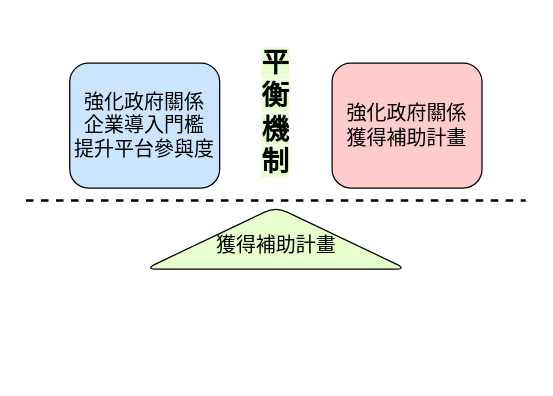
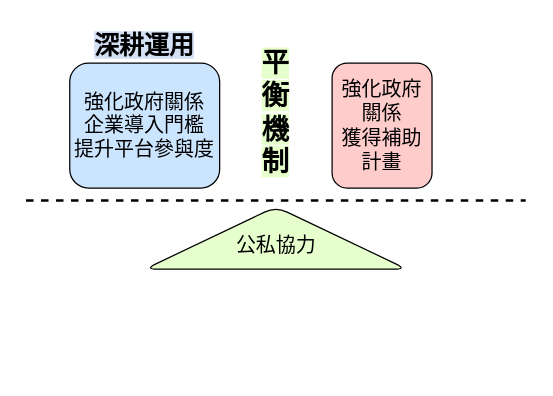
none -> (144, 44)
(407, 126) -> (382, 126)
(276, 246) -> (276, 246)
